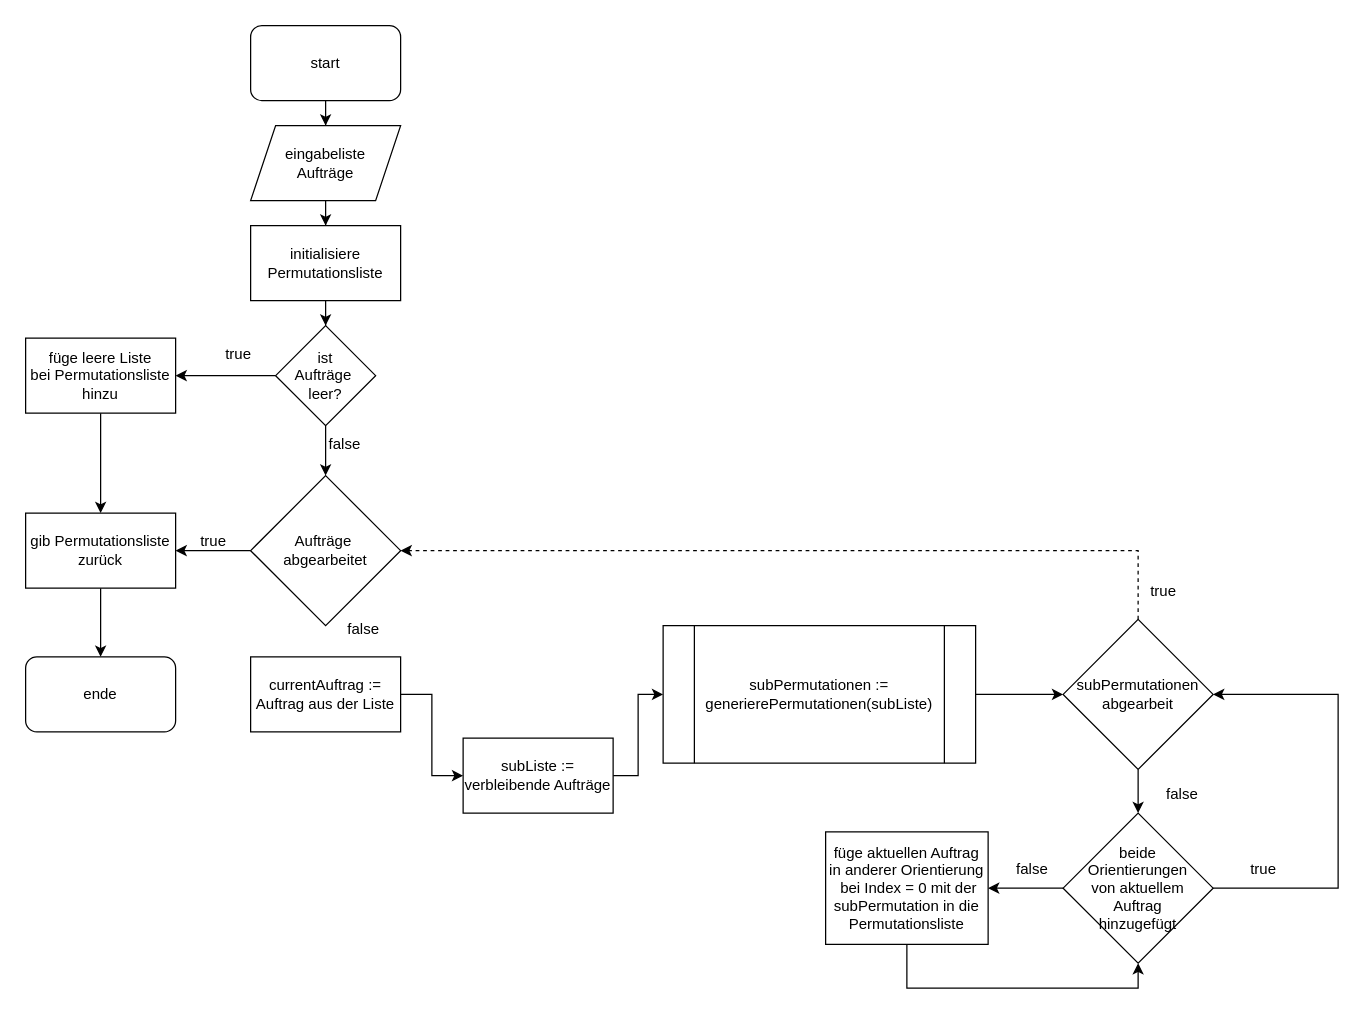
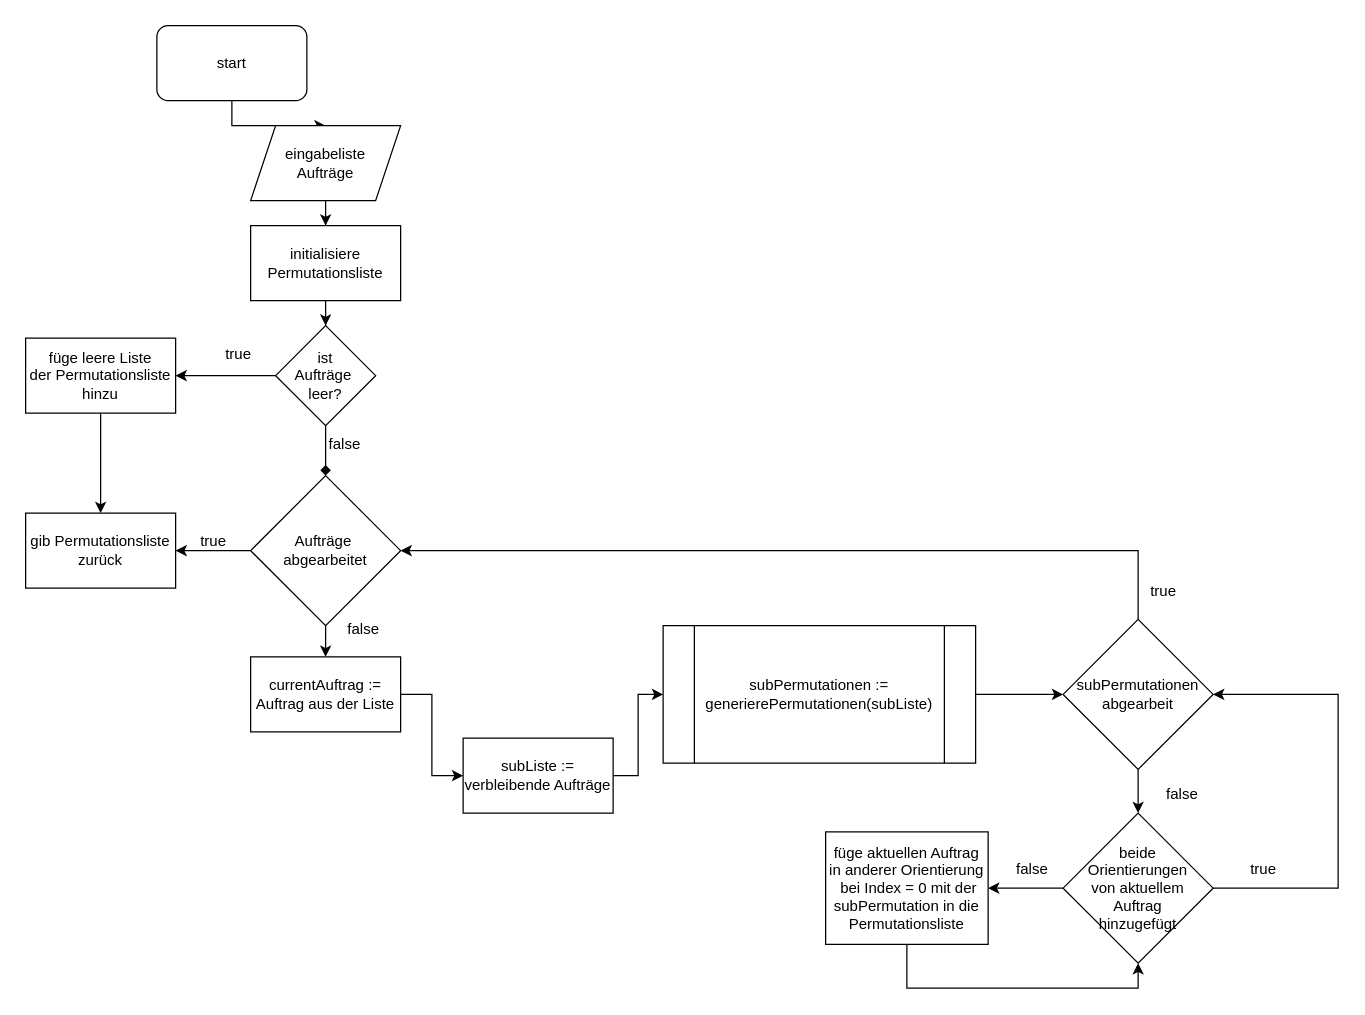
(326, 63) -> (232, 63)
(101, 376) -> (101, 376)
(326, 465) -> (326, 464)
(807, 551) -> (807, 551)
(101, 619) -> none
none -> (326, 645)
(101, 694) -> none
